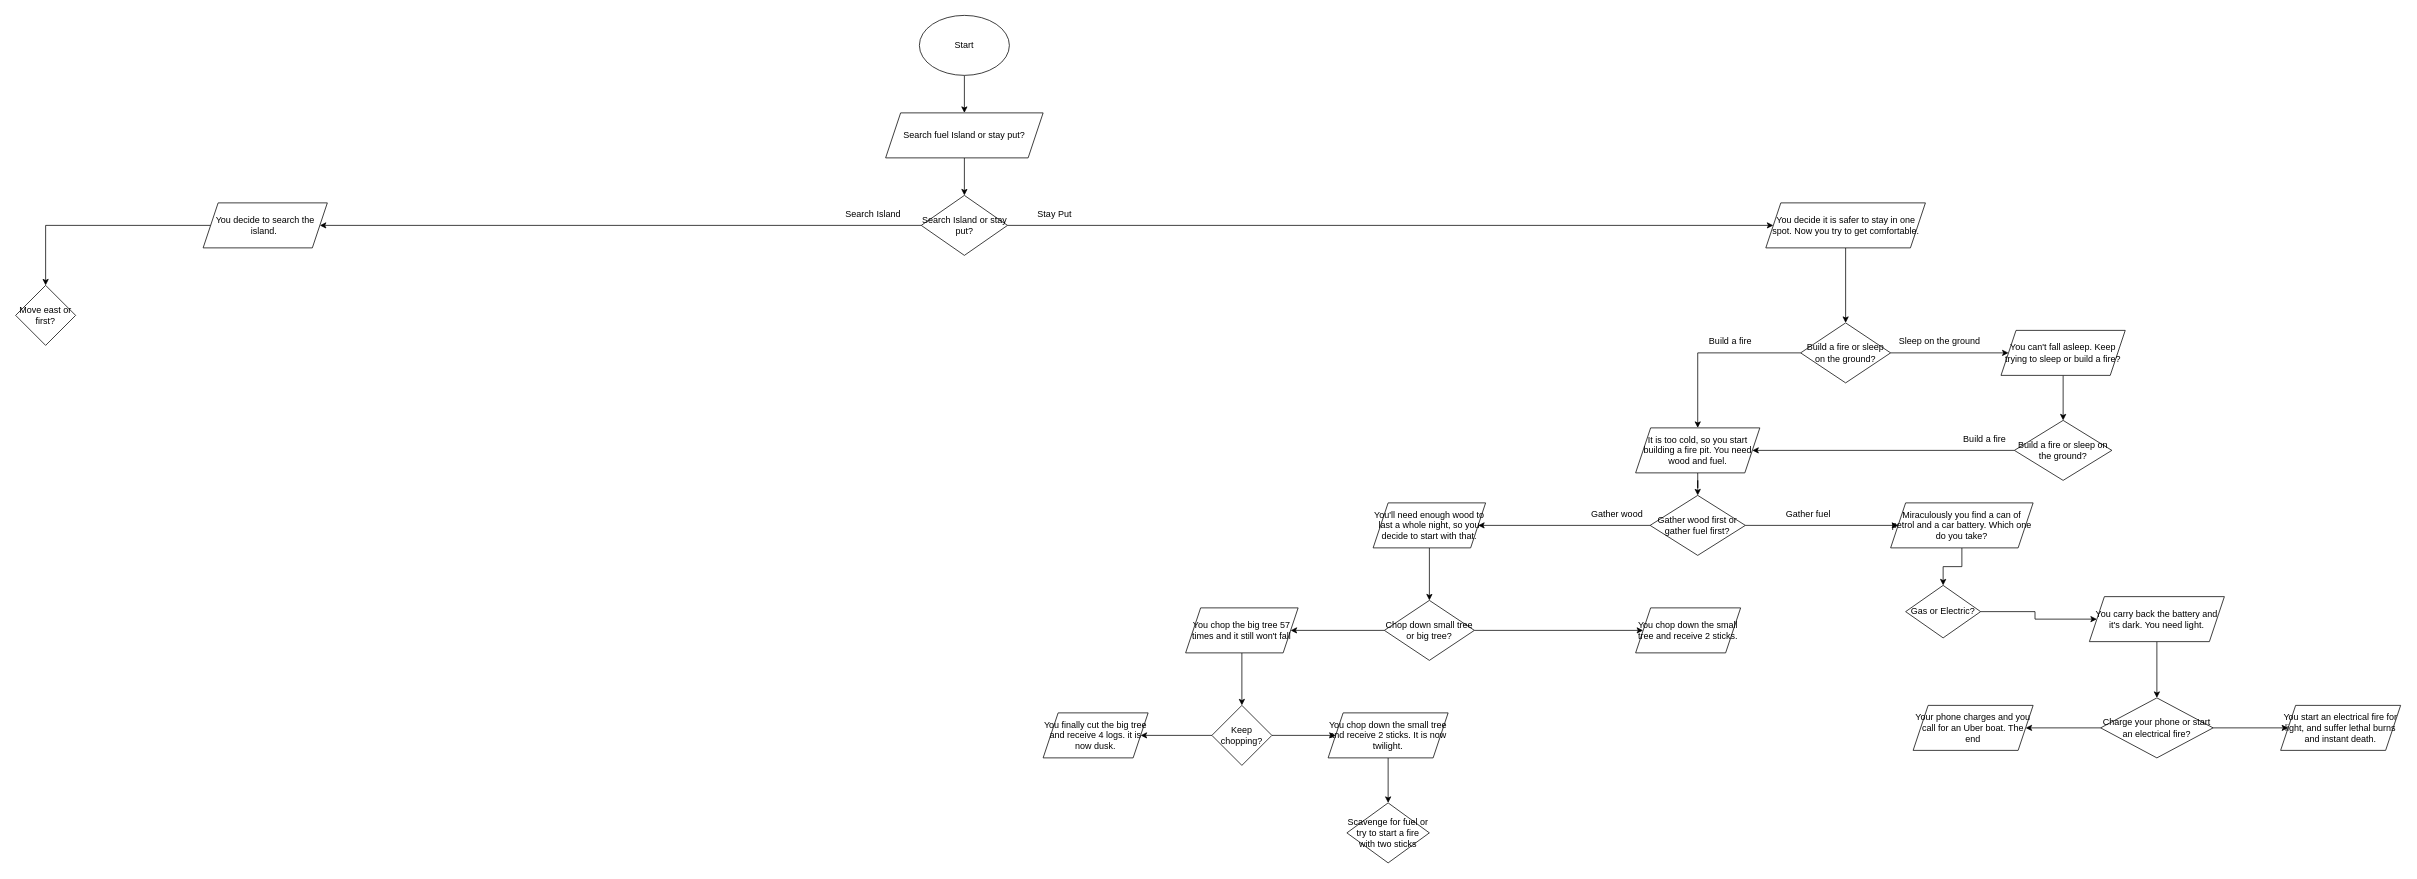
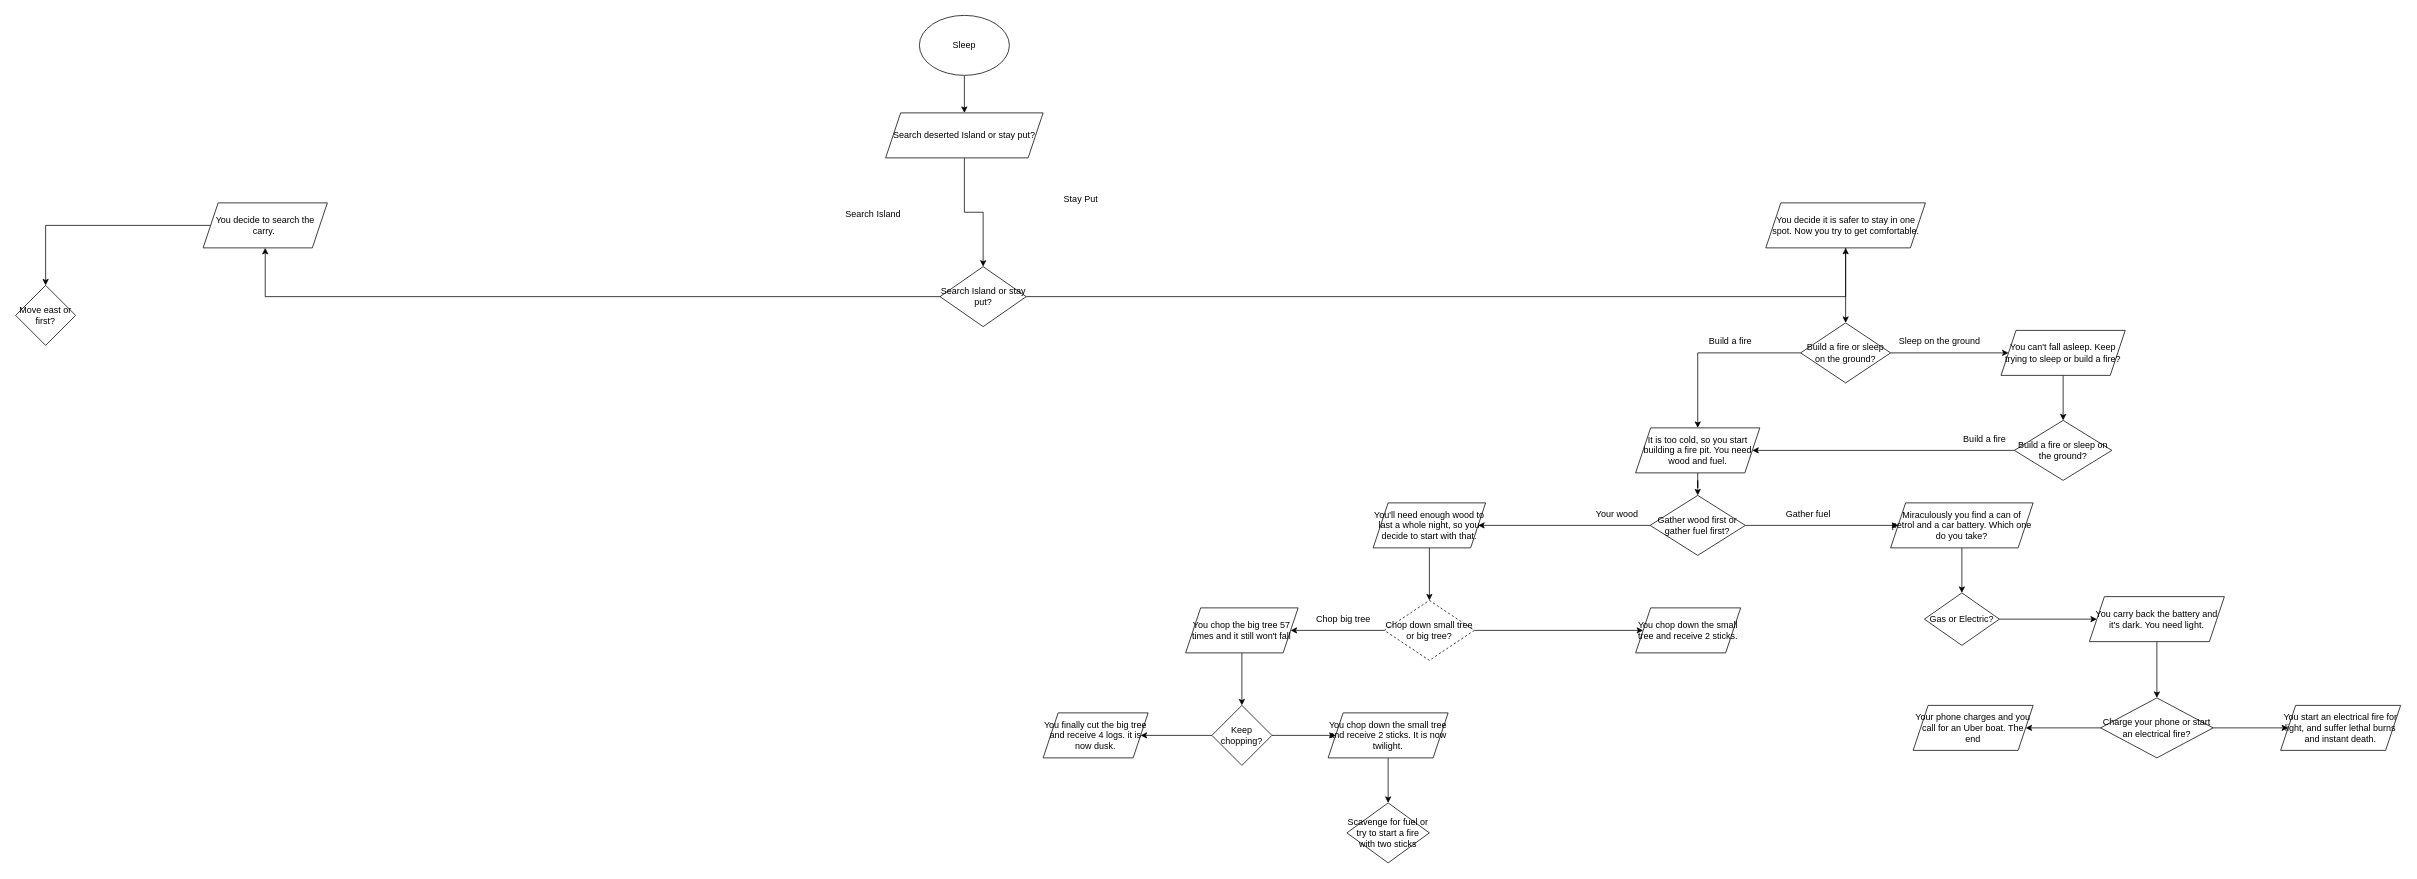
(964, 45) -> (964, 45)
(964, 135) -> (964, 135)
(1054, 214) -> (1080, 199)
(265, 225) -> (265, 225)
(964, 225) -> (983, 297)
(1617, 514) -> (1617, 514)
(1943, 612) -> (1962, 619)
none -> (1343, 619)
(1429, 630) -> (1429, 630)
